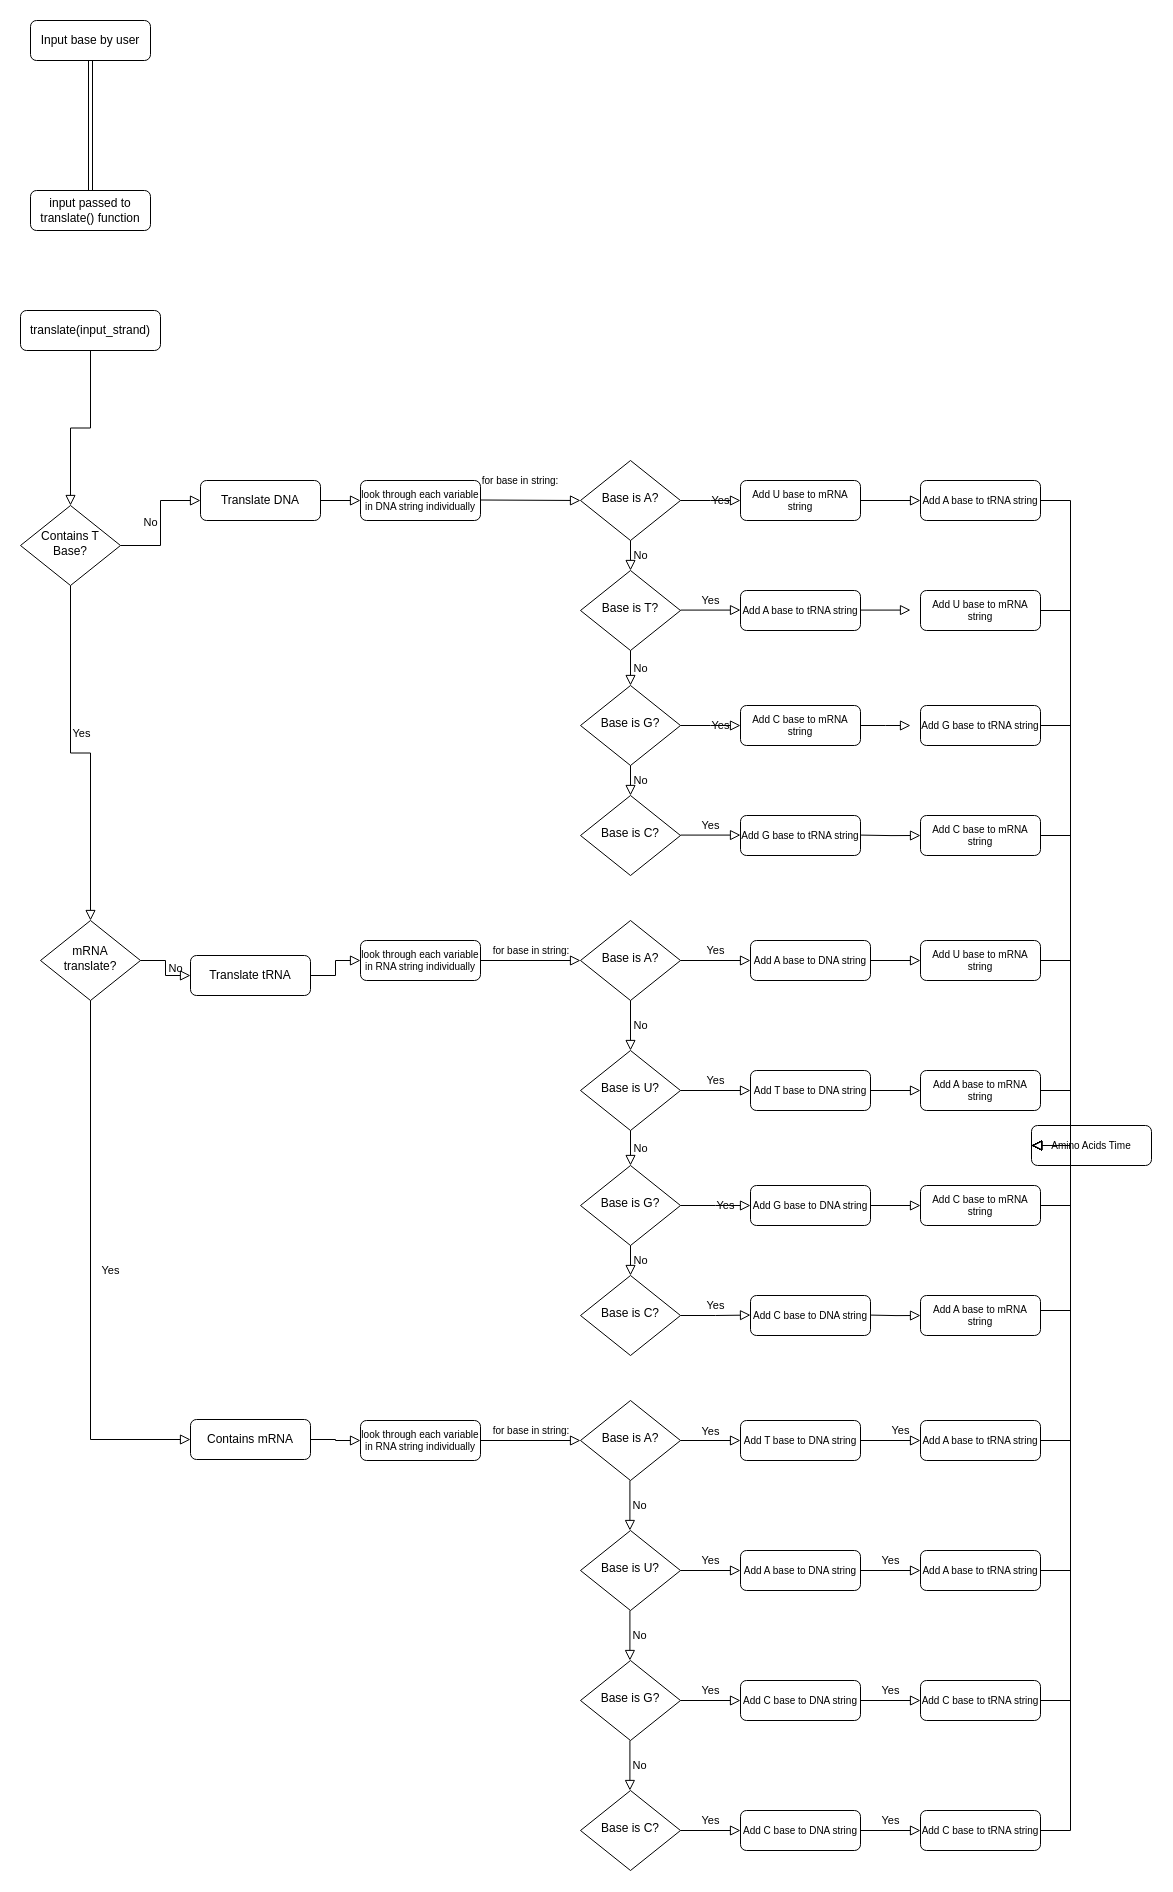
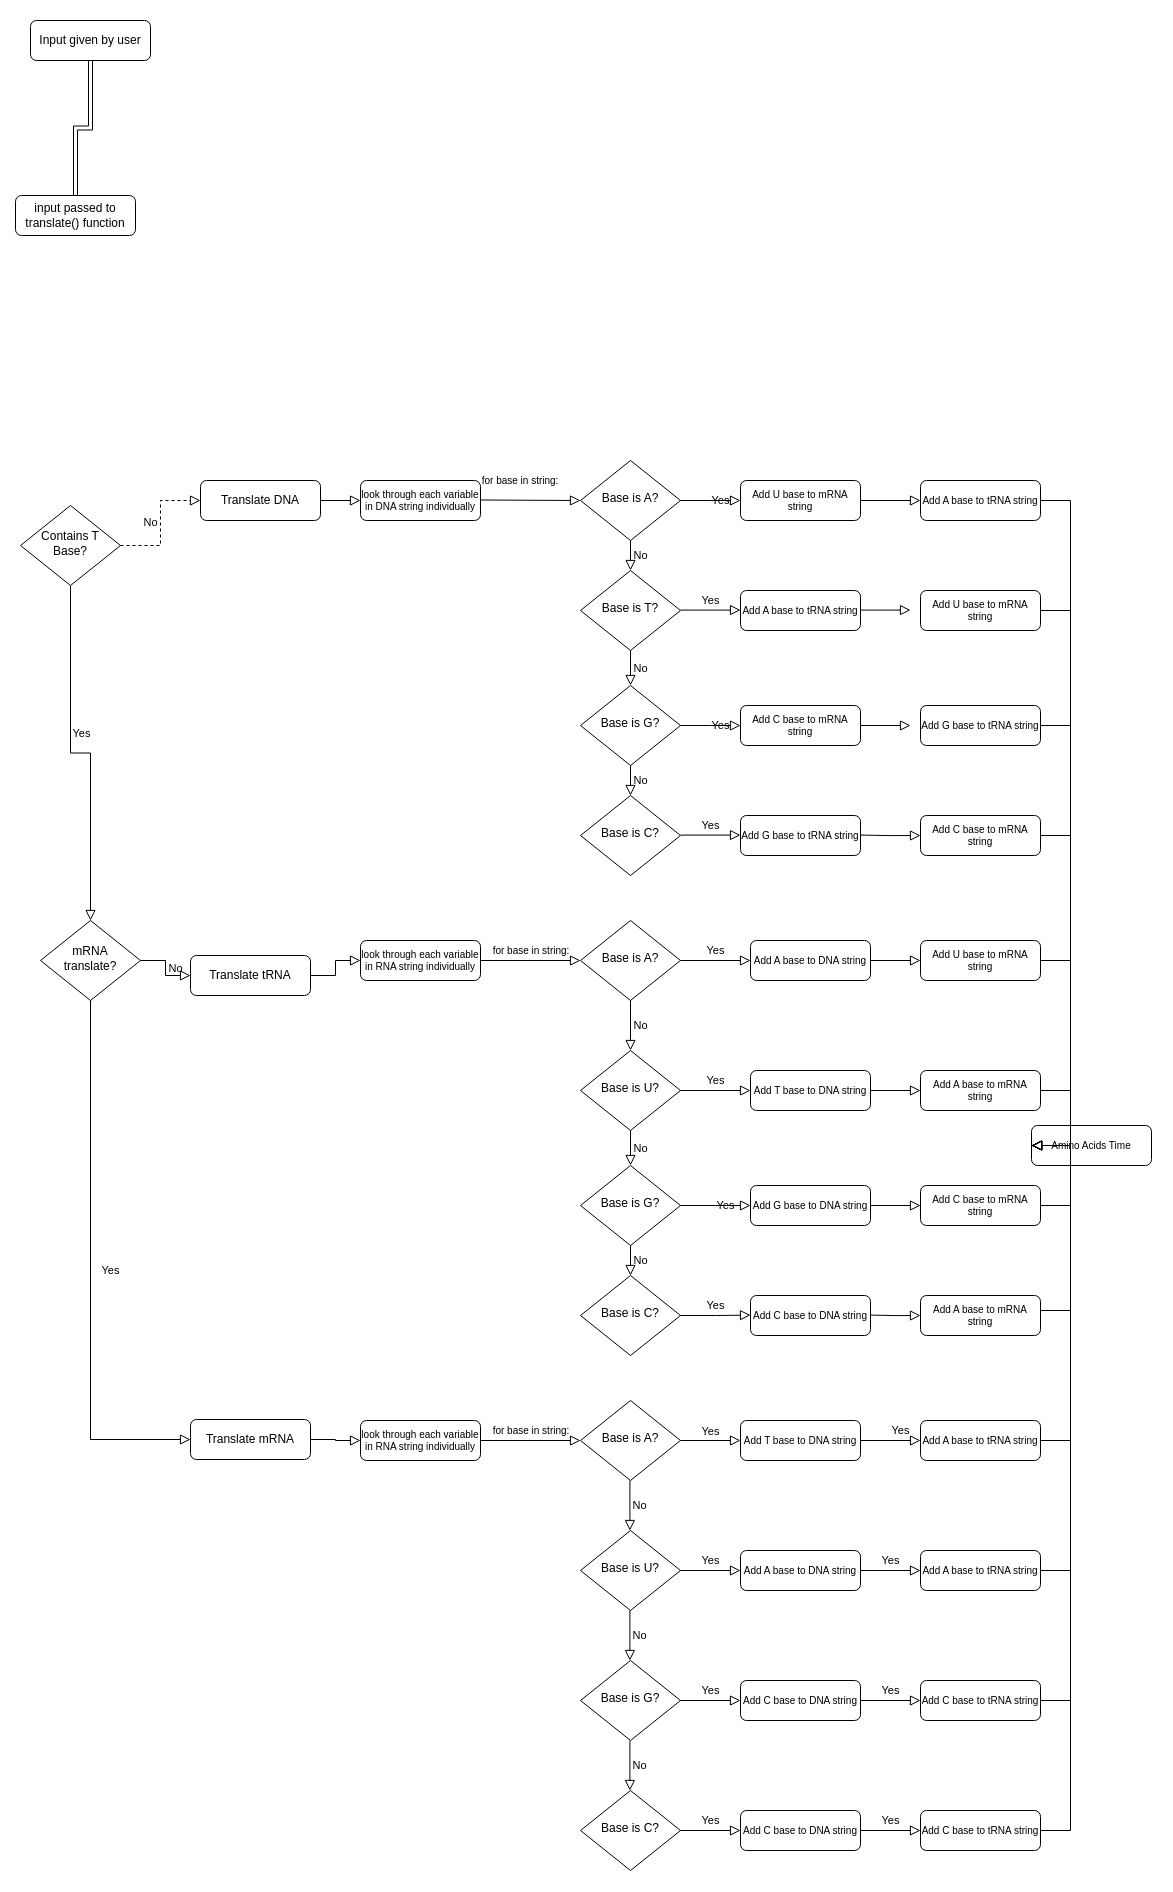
(91, 41) -> (91, 41)
(91, 211) -> (76, 216)
(91, 331) -> none
(86, 428) -> none
(161, 529) -> (161, 529)
(251, 1440) -> (251, 1440)
